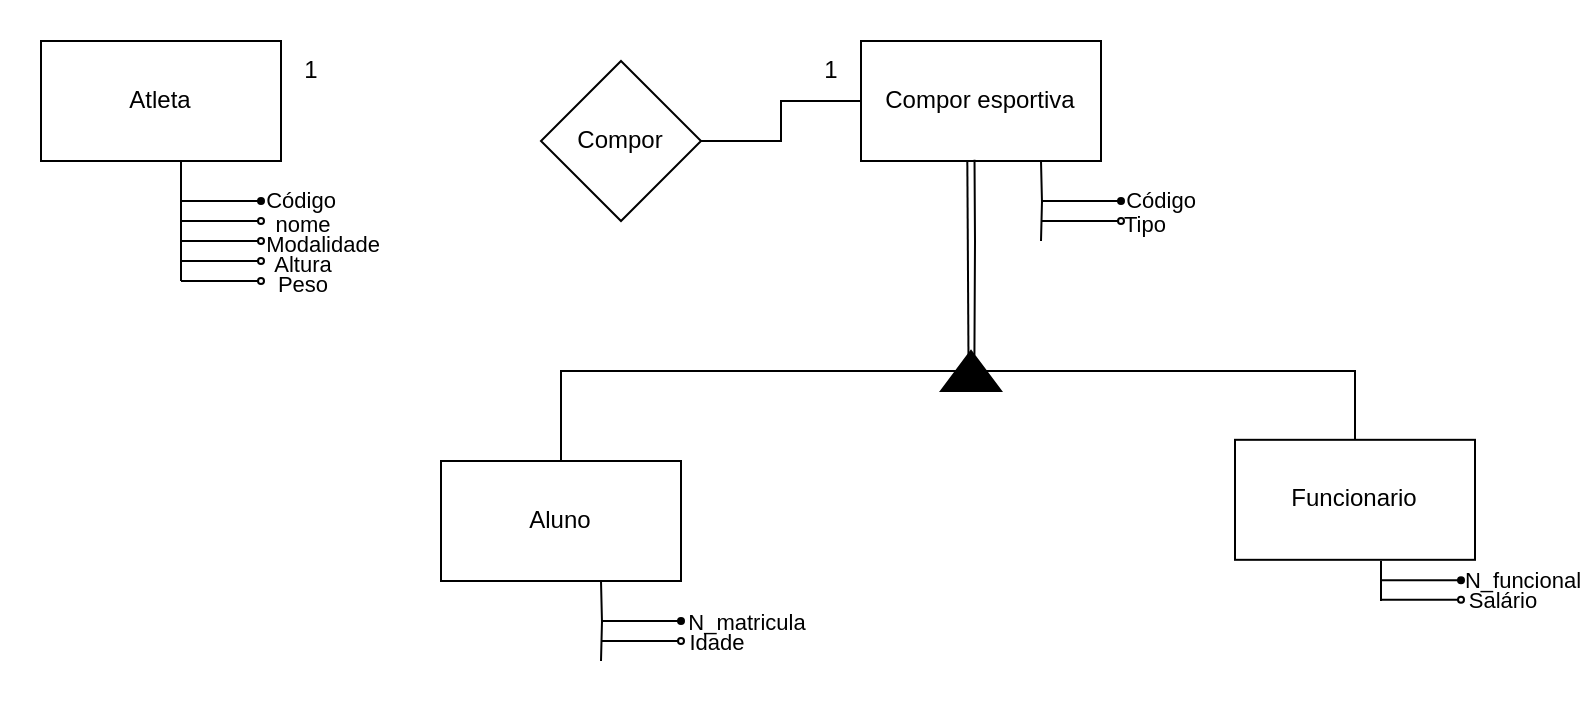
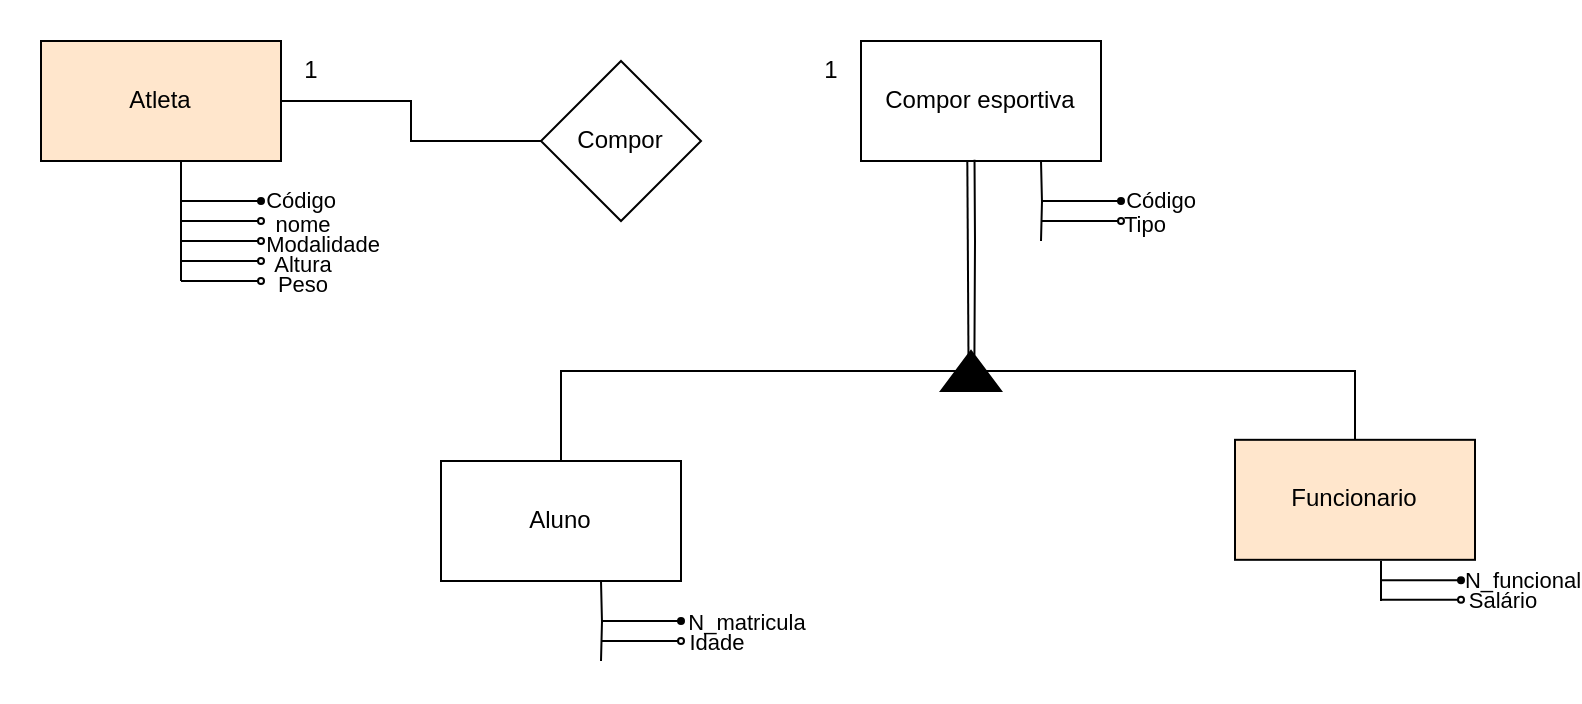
(161, 101) -> (161, 101)
none -> (411, 121)
(781, 121) -> none
(1355, 500) -> (1355, 500)
